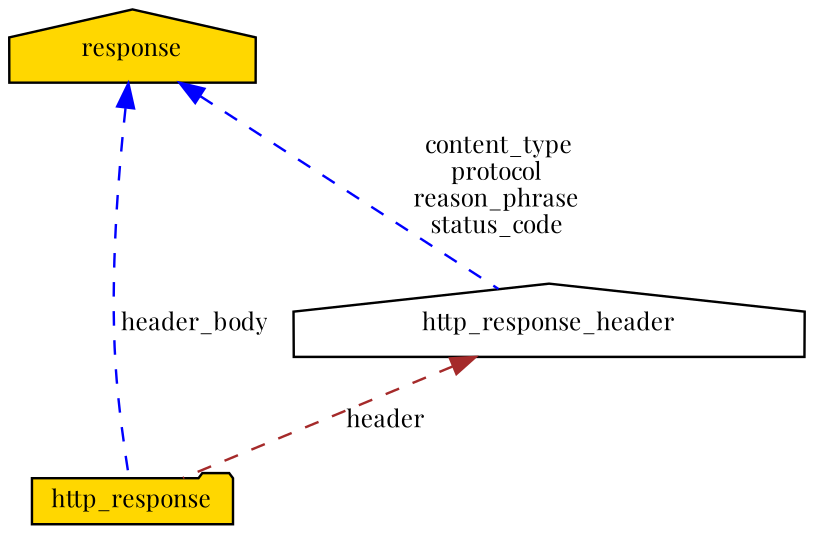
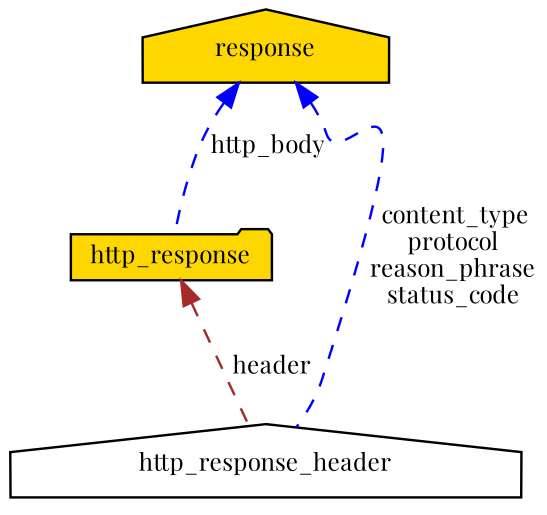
(193, 324) -> (266, 147)
(318, 422) -> (220, 364)
